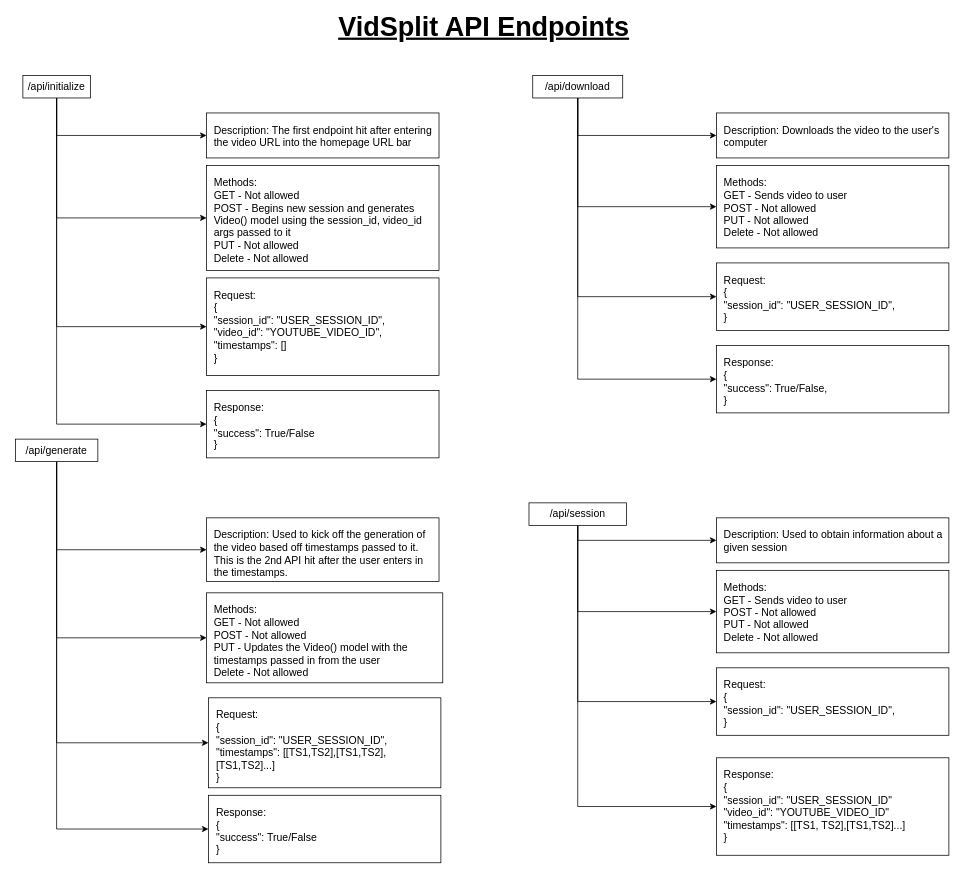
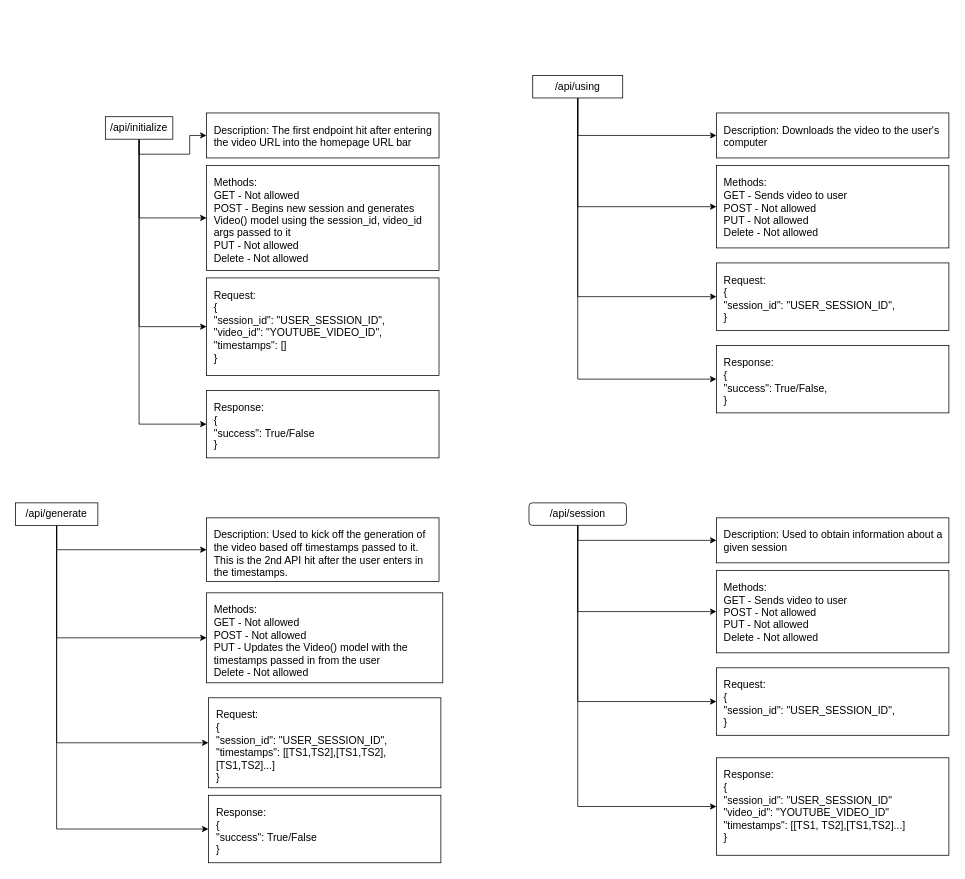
(484, 27) -> none
(57, 87) -> (139, 128)
(578, 87) -> (578, 87)
(57, 450) -> (57, 514)
(578, 514) -> (578, 514)
